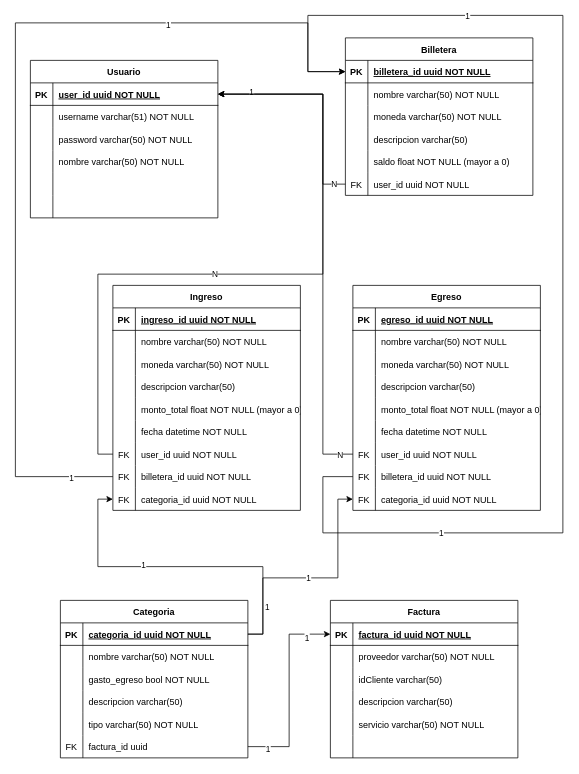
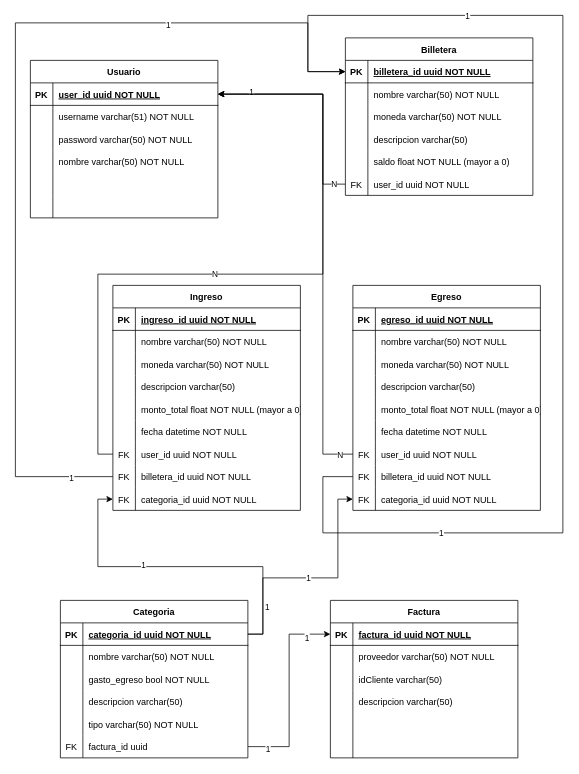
(435, 724) -> none
